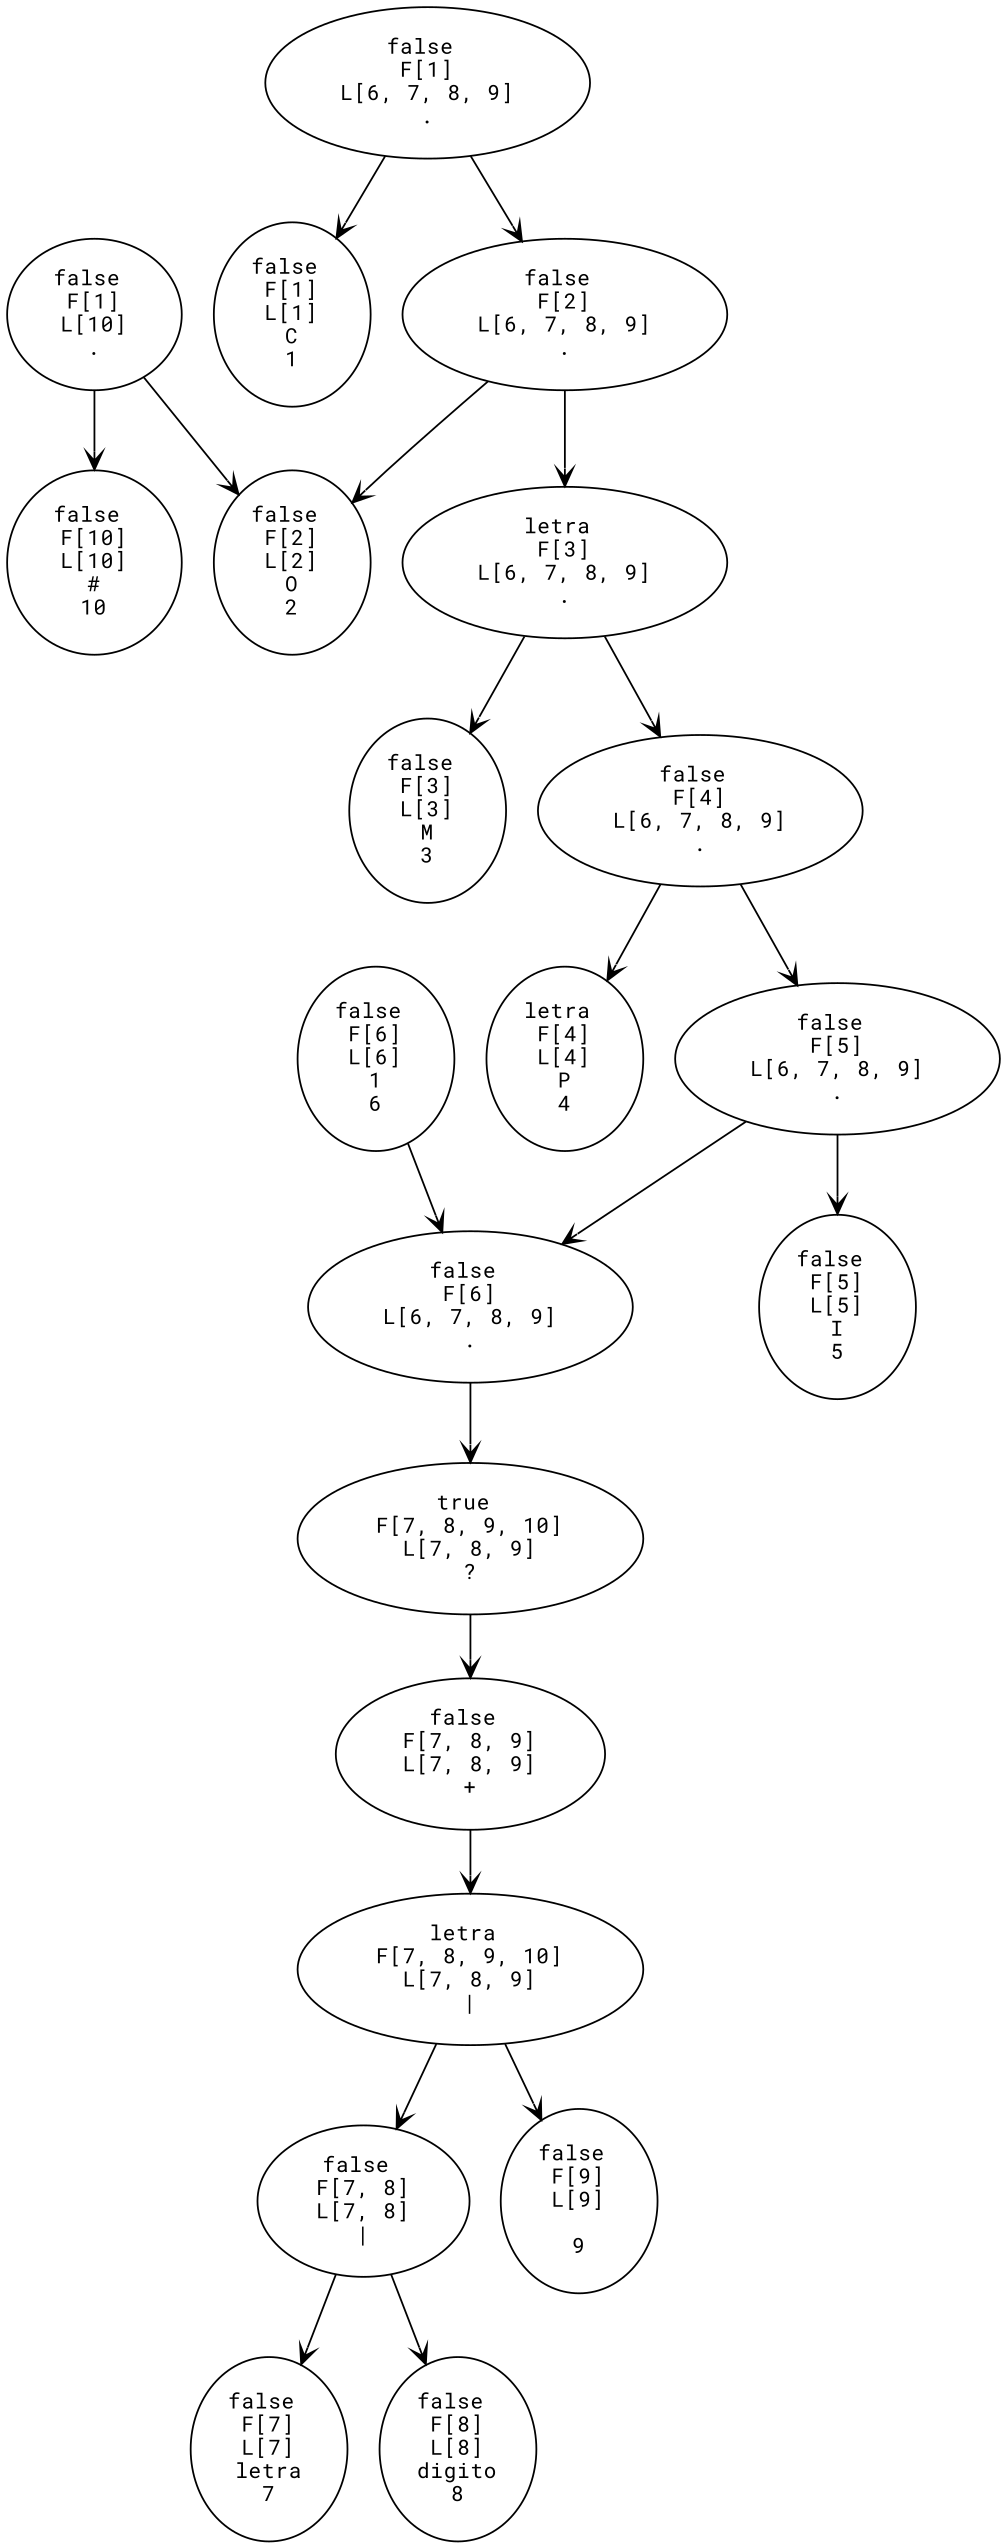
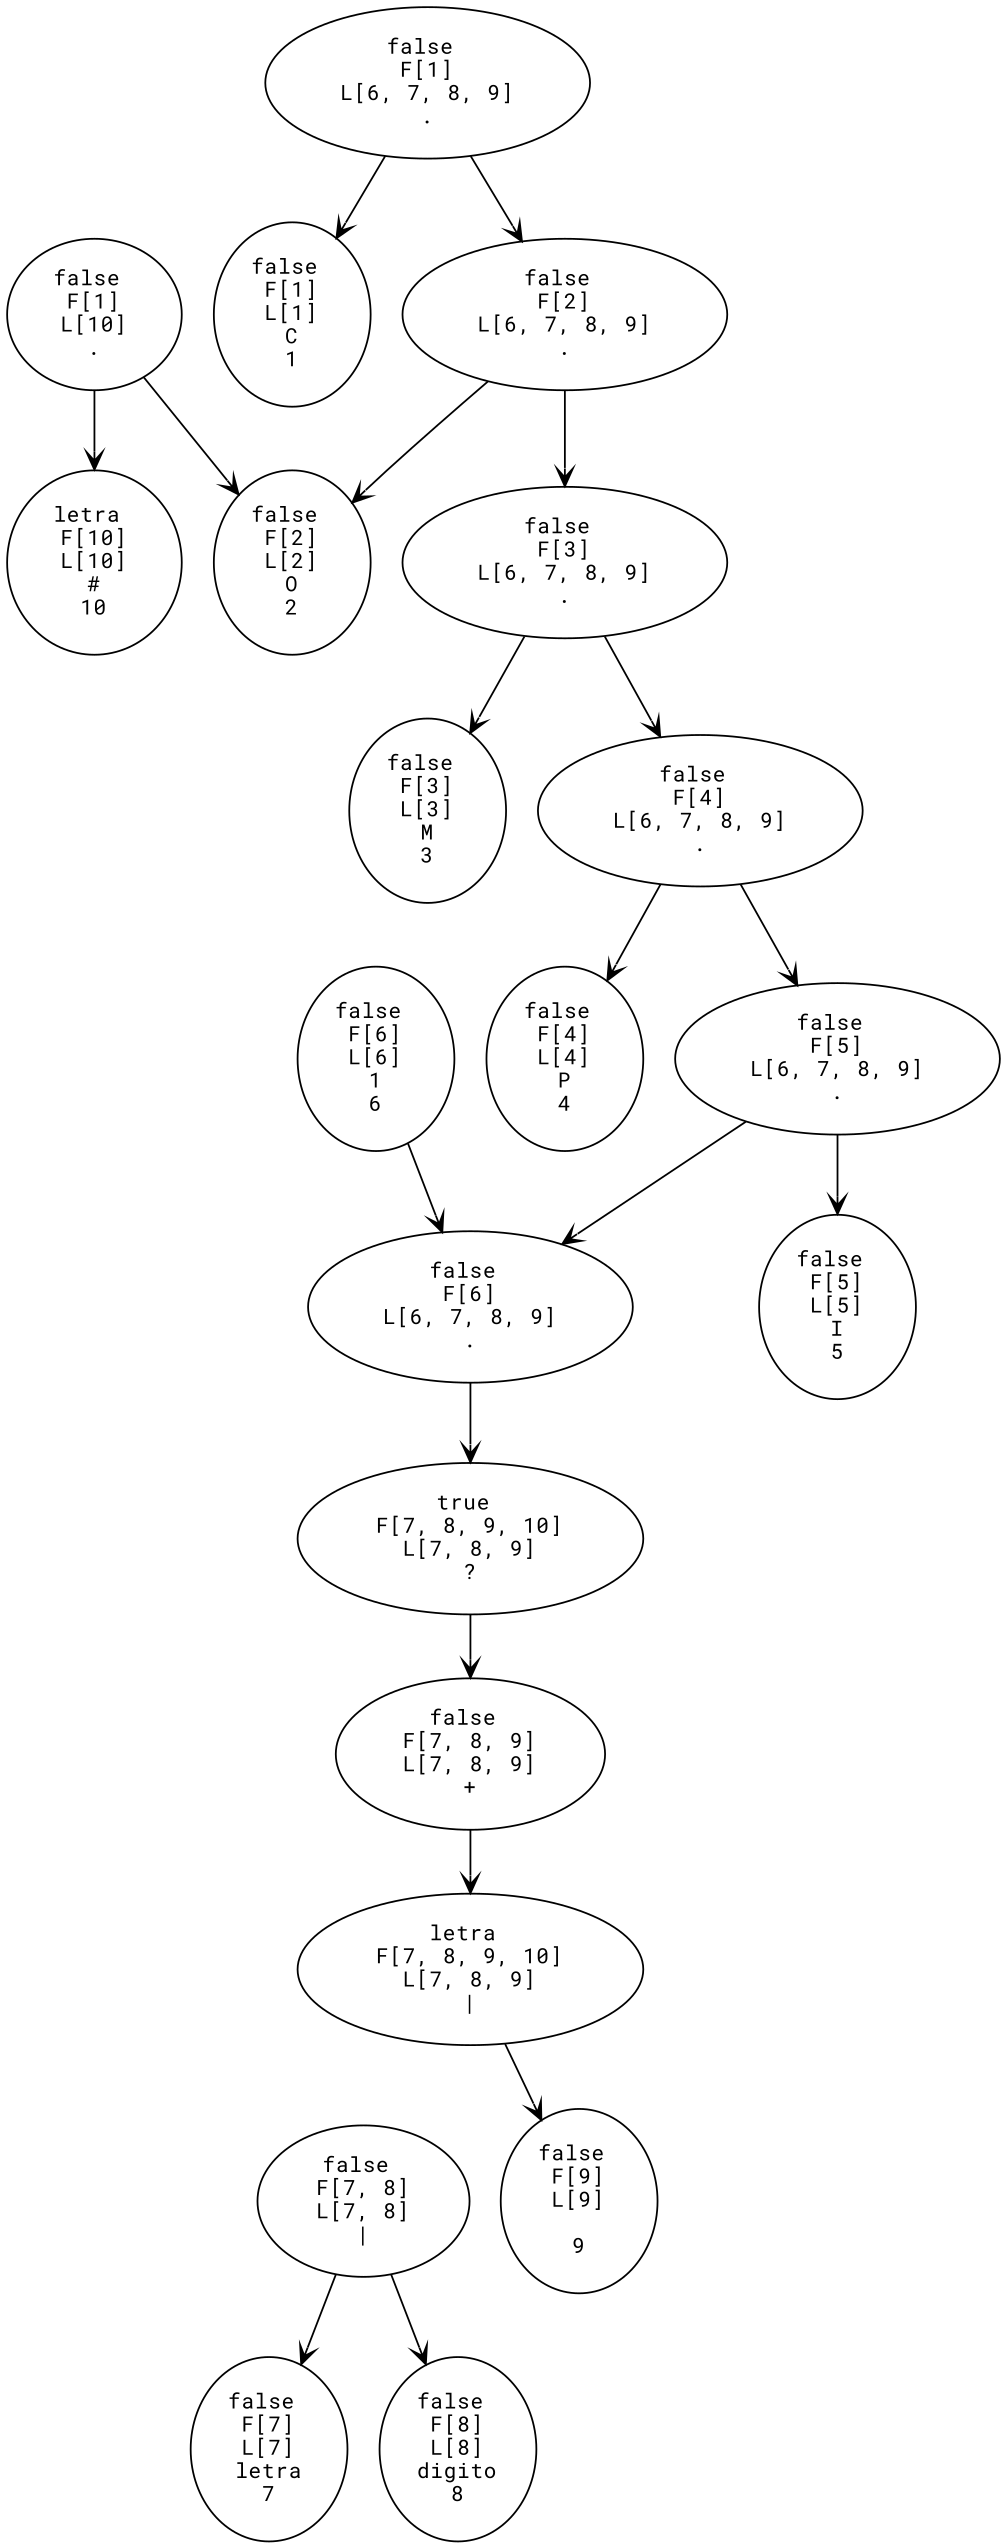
(94, 563) -> (94, 563)
(565, 563) -> (565, 563)
(565, 1059) -> (565, 1059)
(420, 2078) -> none
